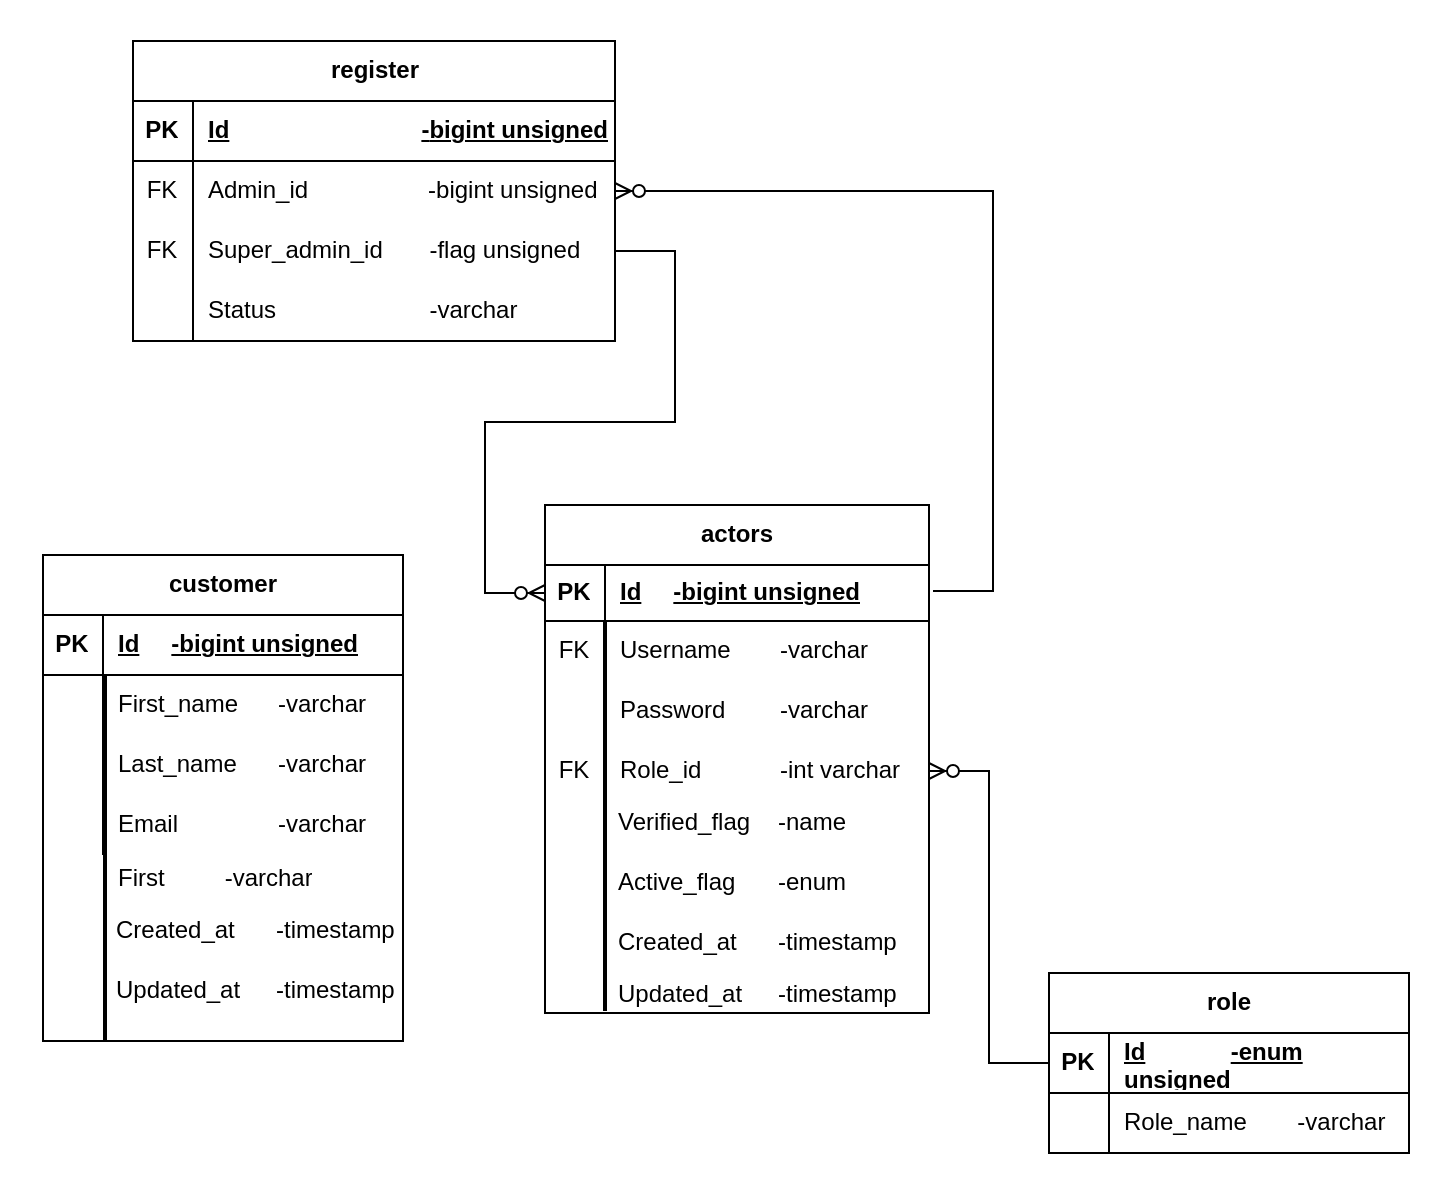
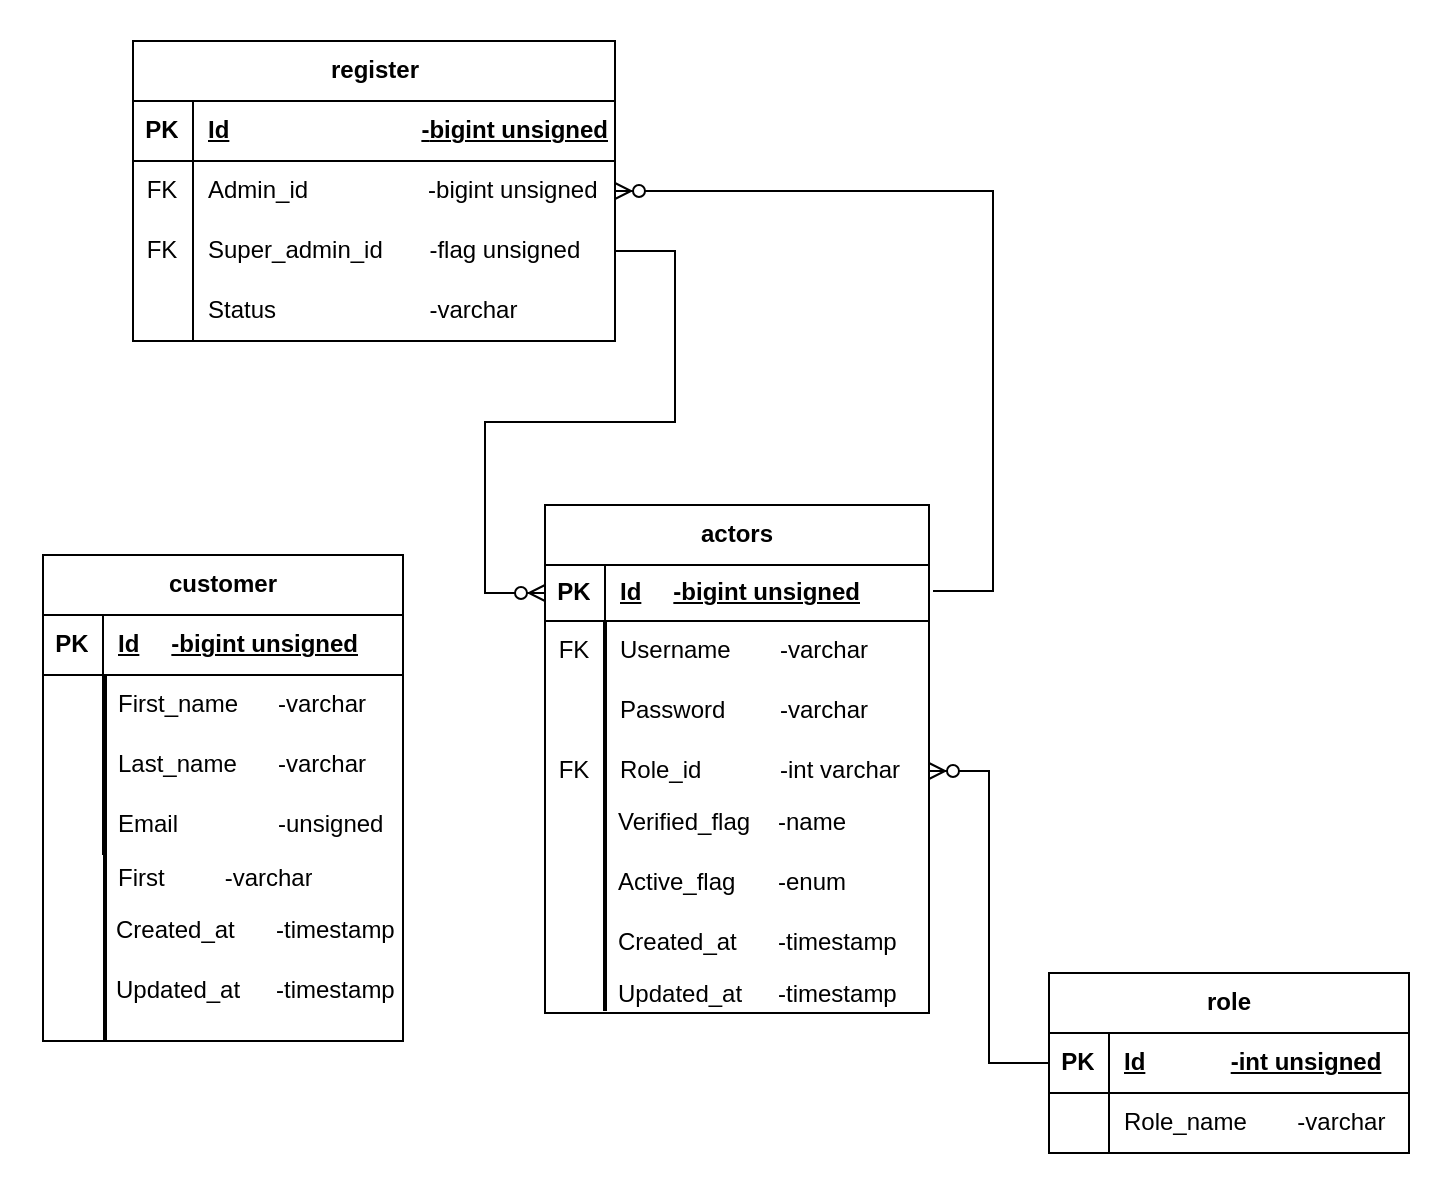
(214, 825) -> (217, 825)
(1240, 1063) -> (1230, 1063)
